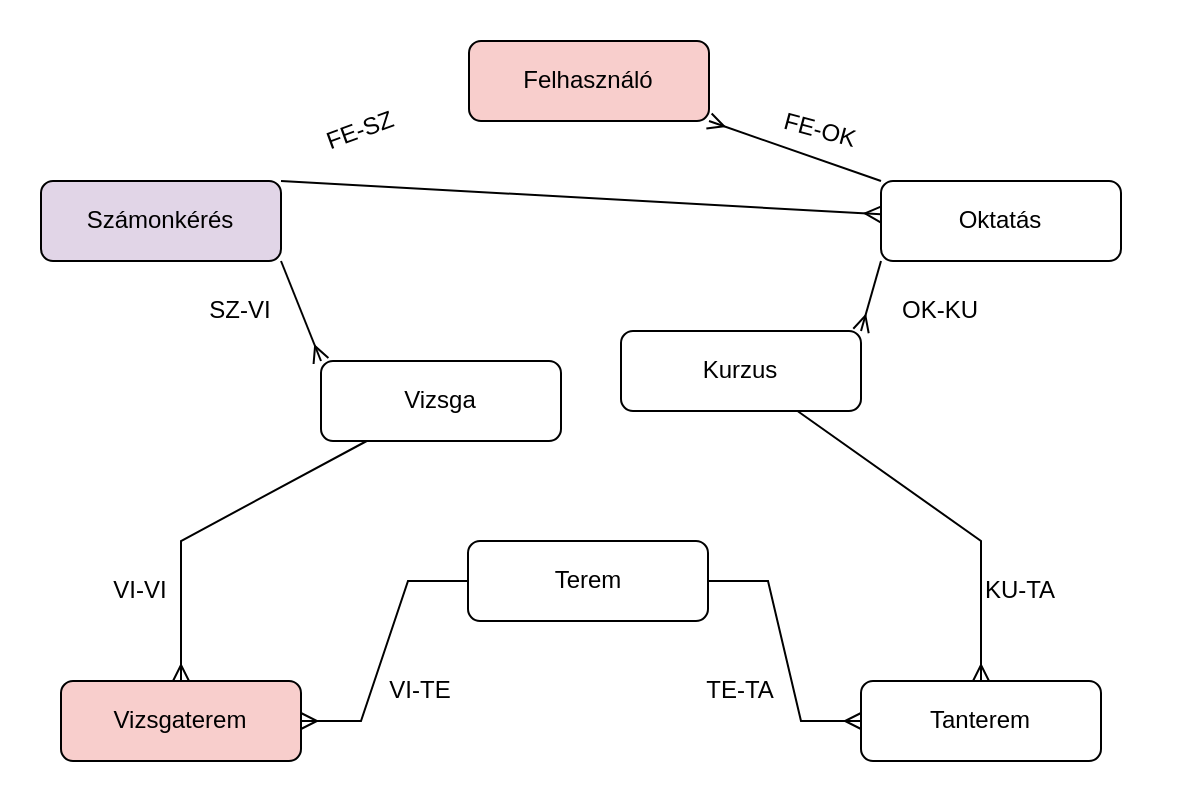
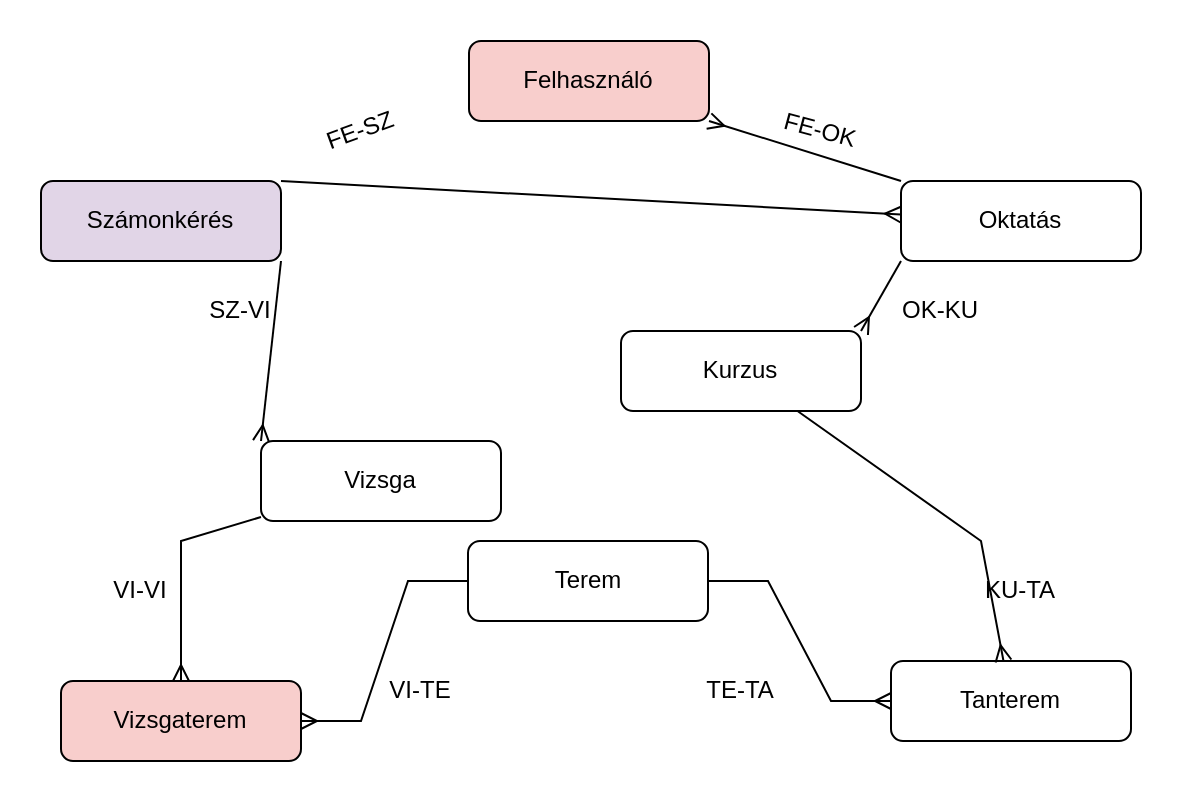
(1001, 221) -> (1021, 221)
(441, 401) -> (381, 481)
(981, 721) -> (1011, 701)
